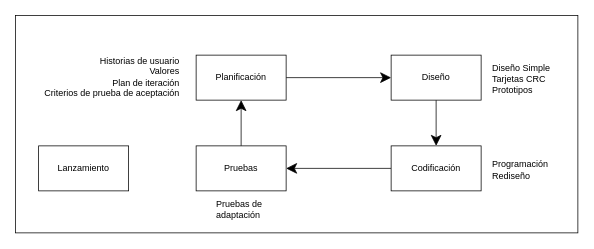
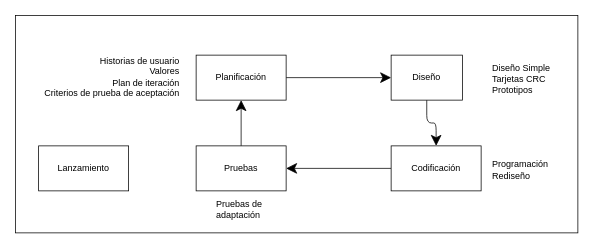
(436, 78) -> (427, 78)
